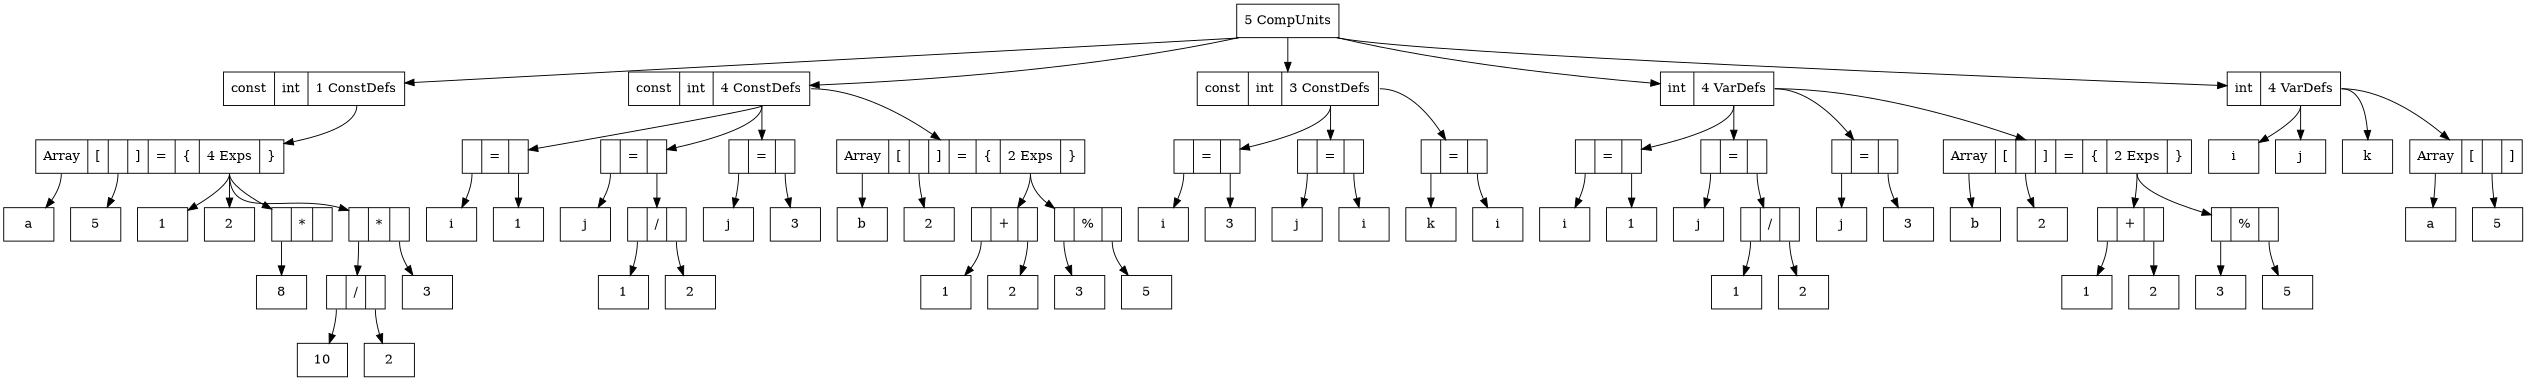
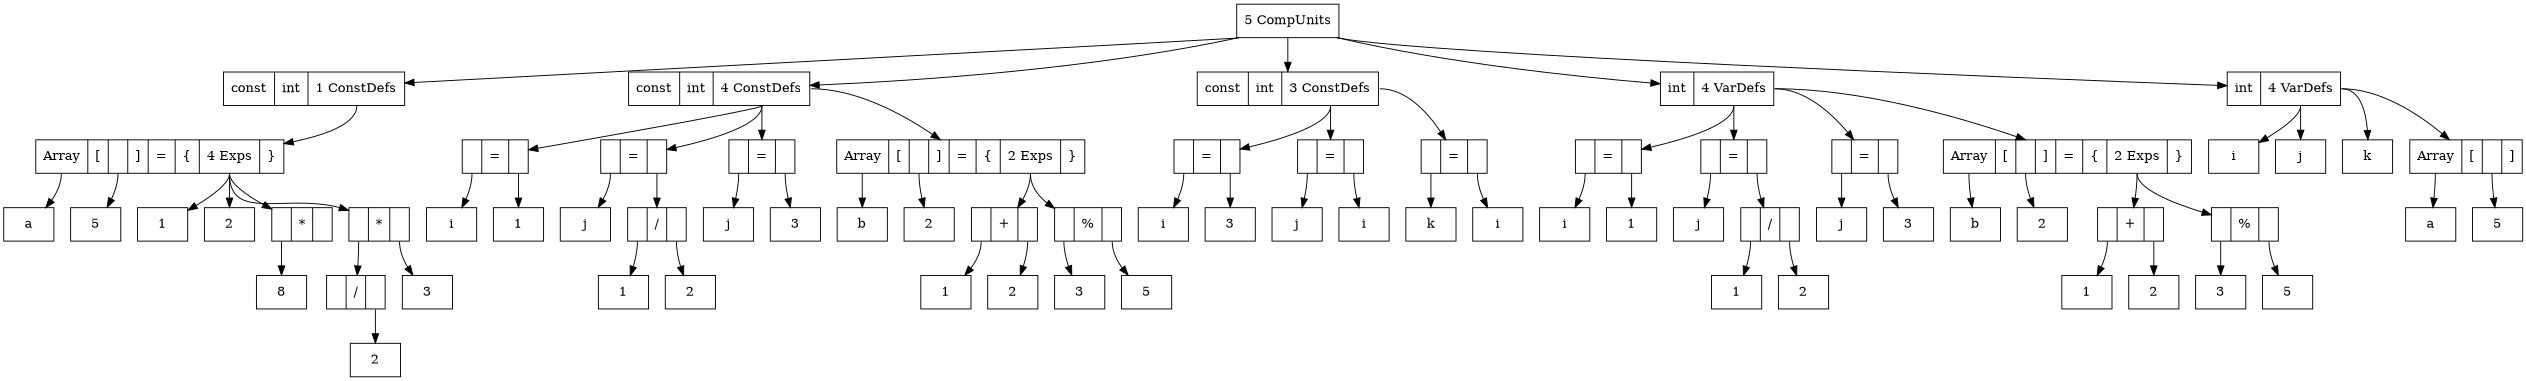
(322, 360) -> none
